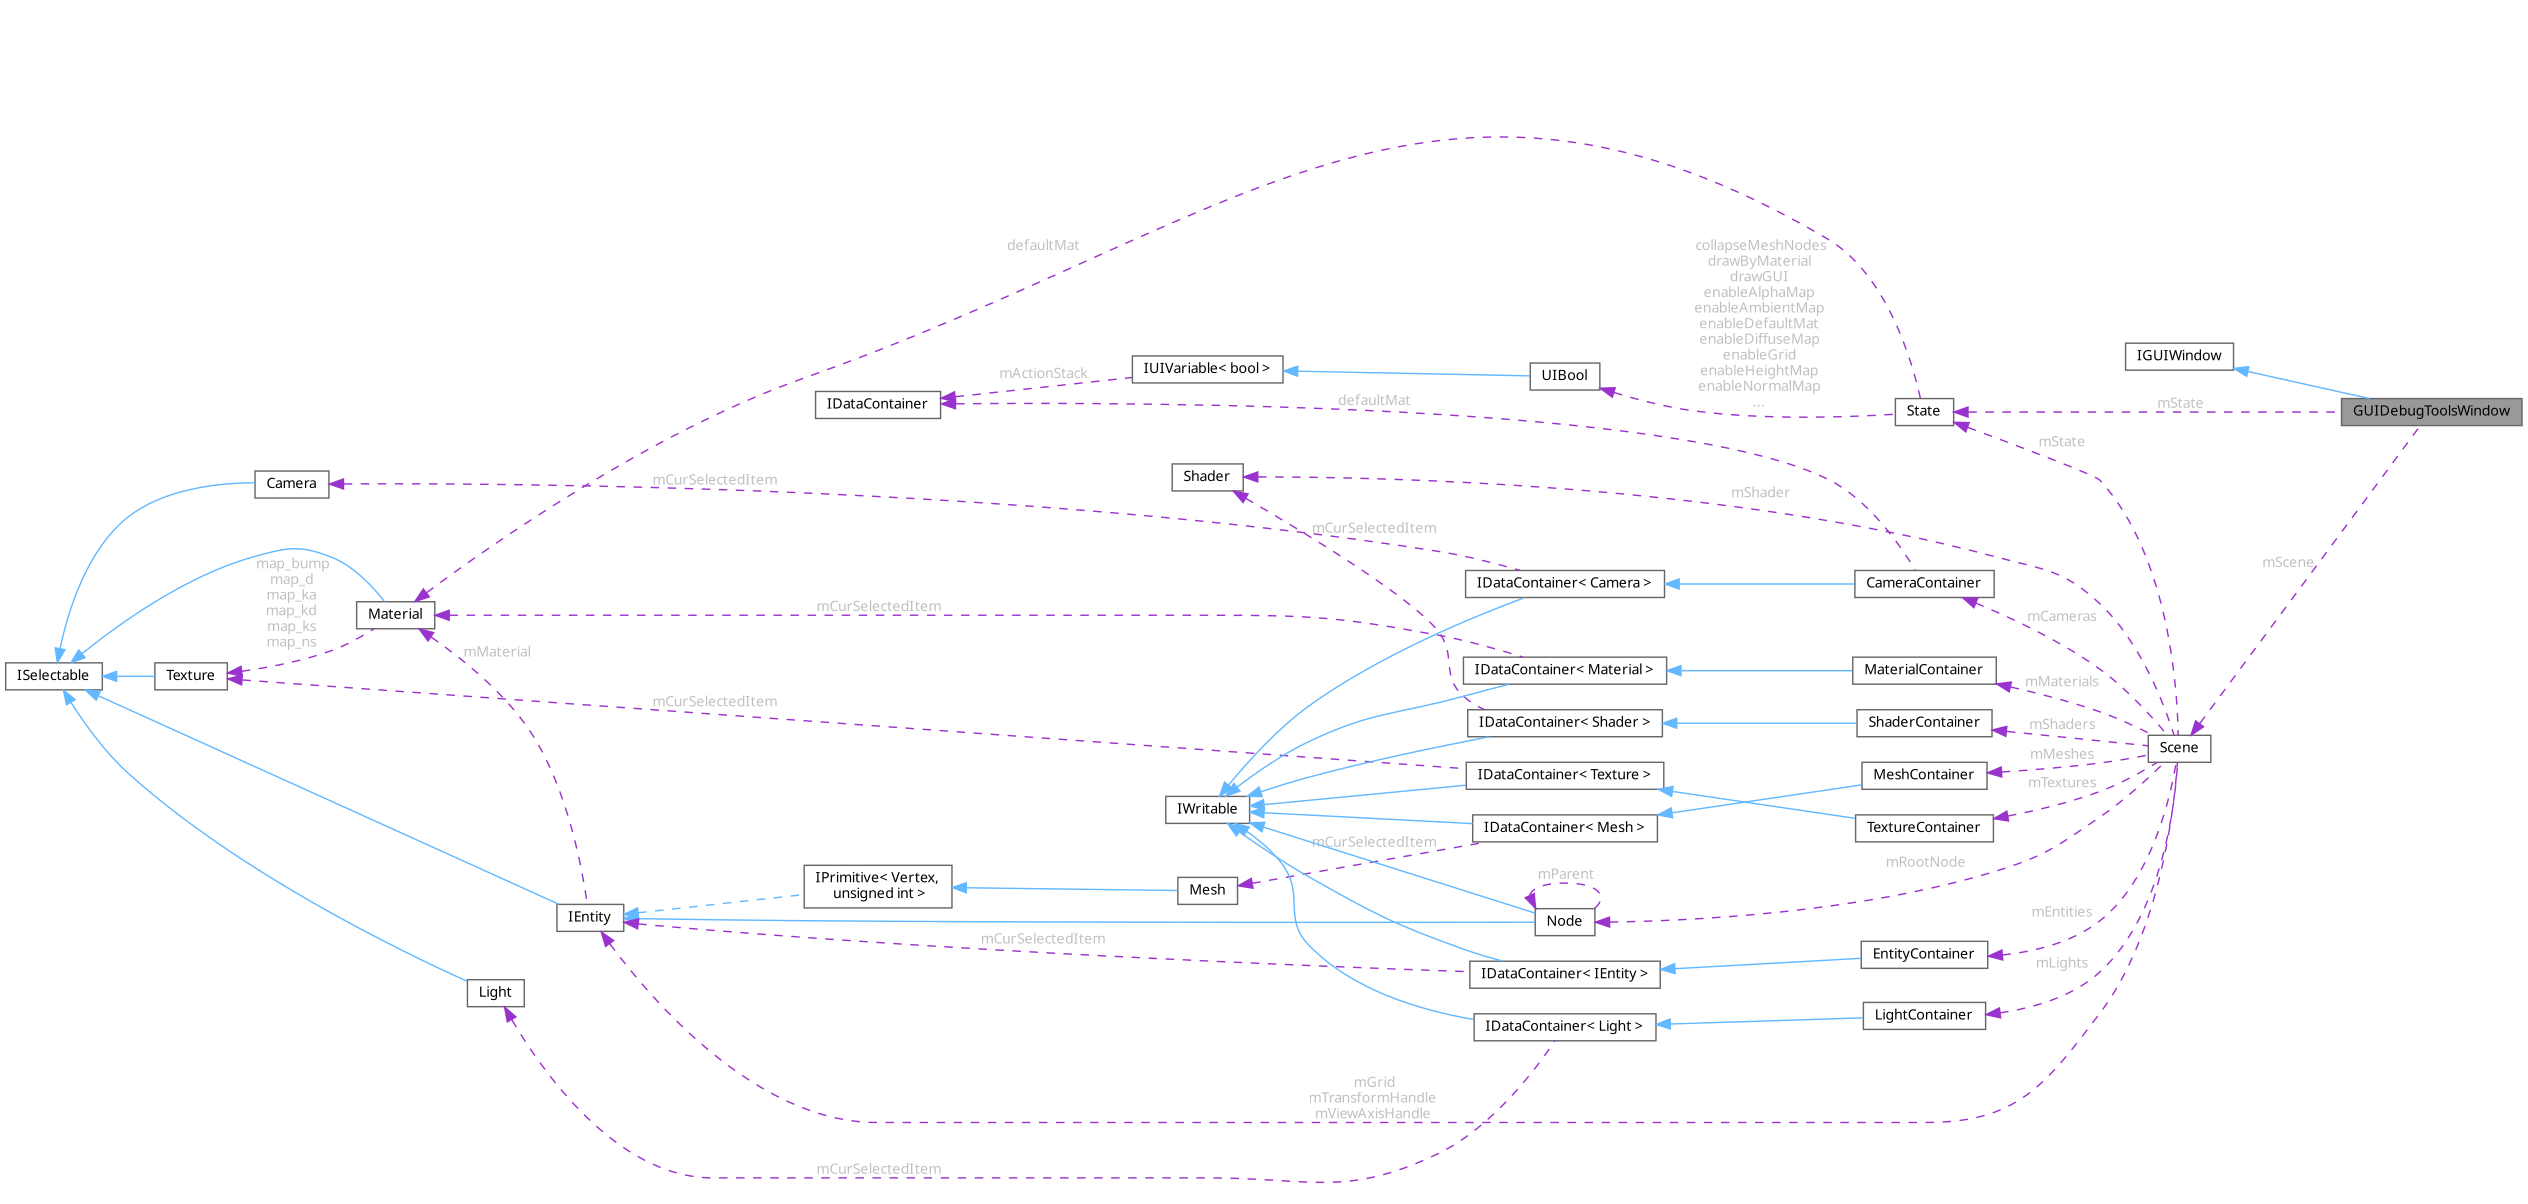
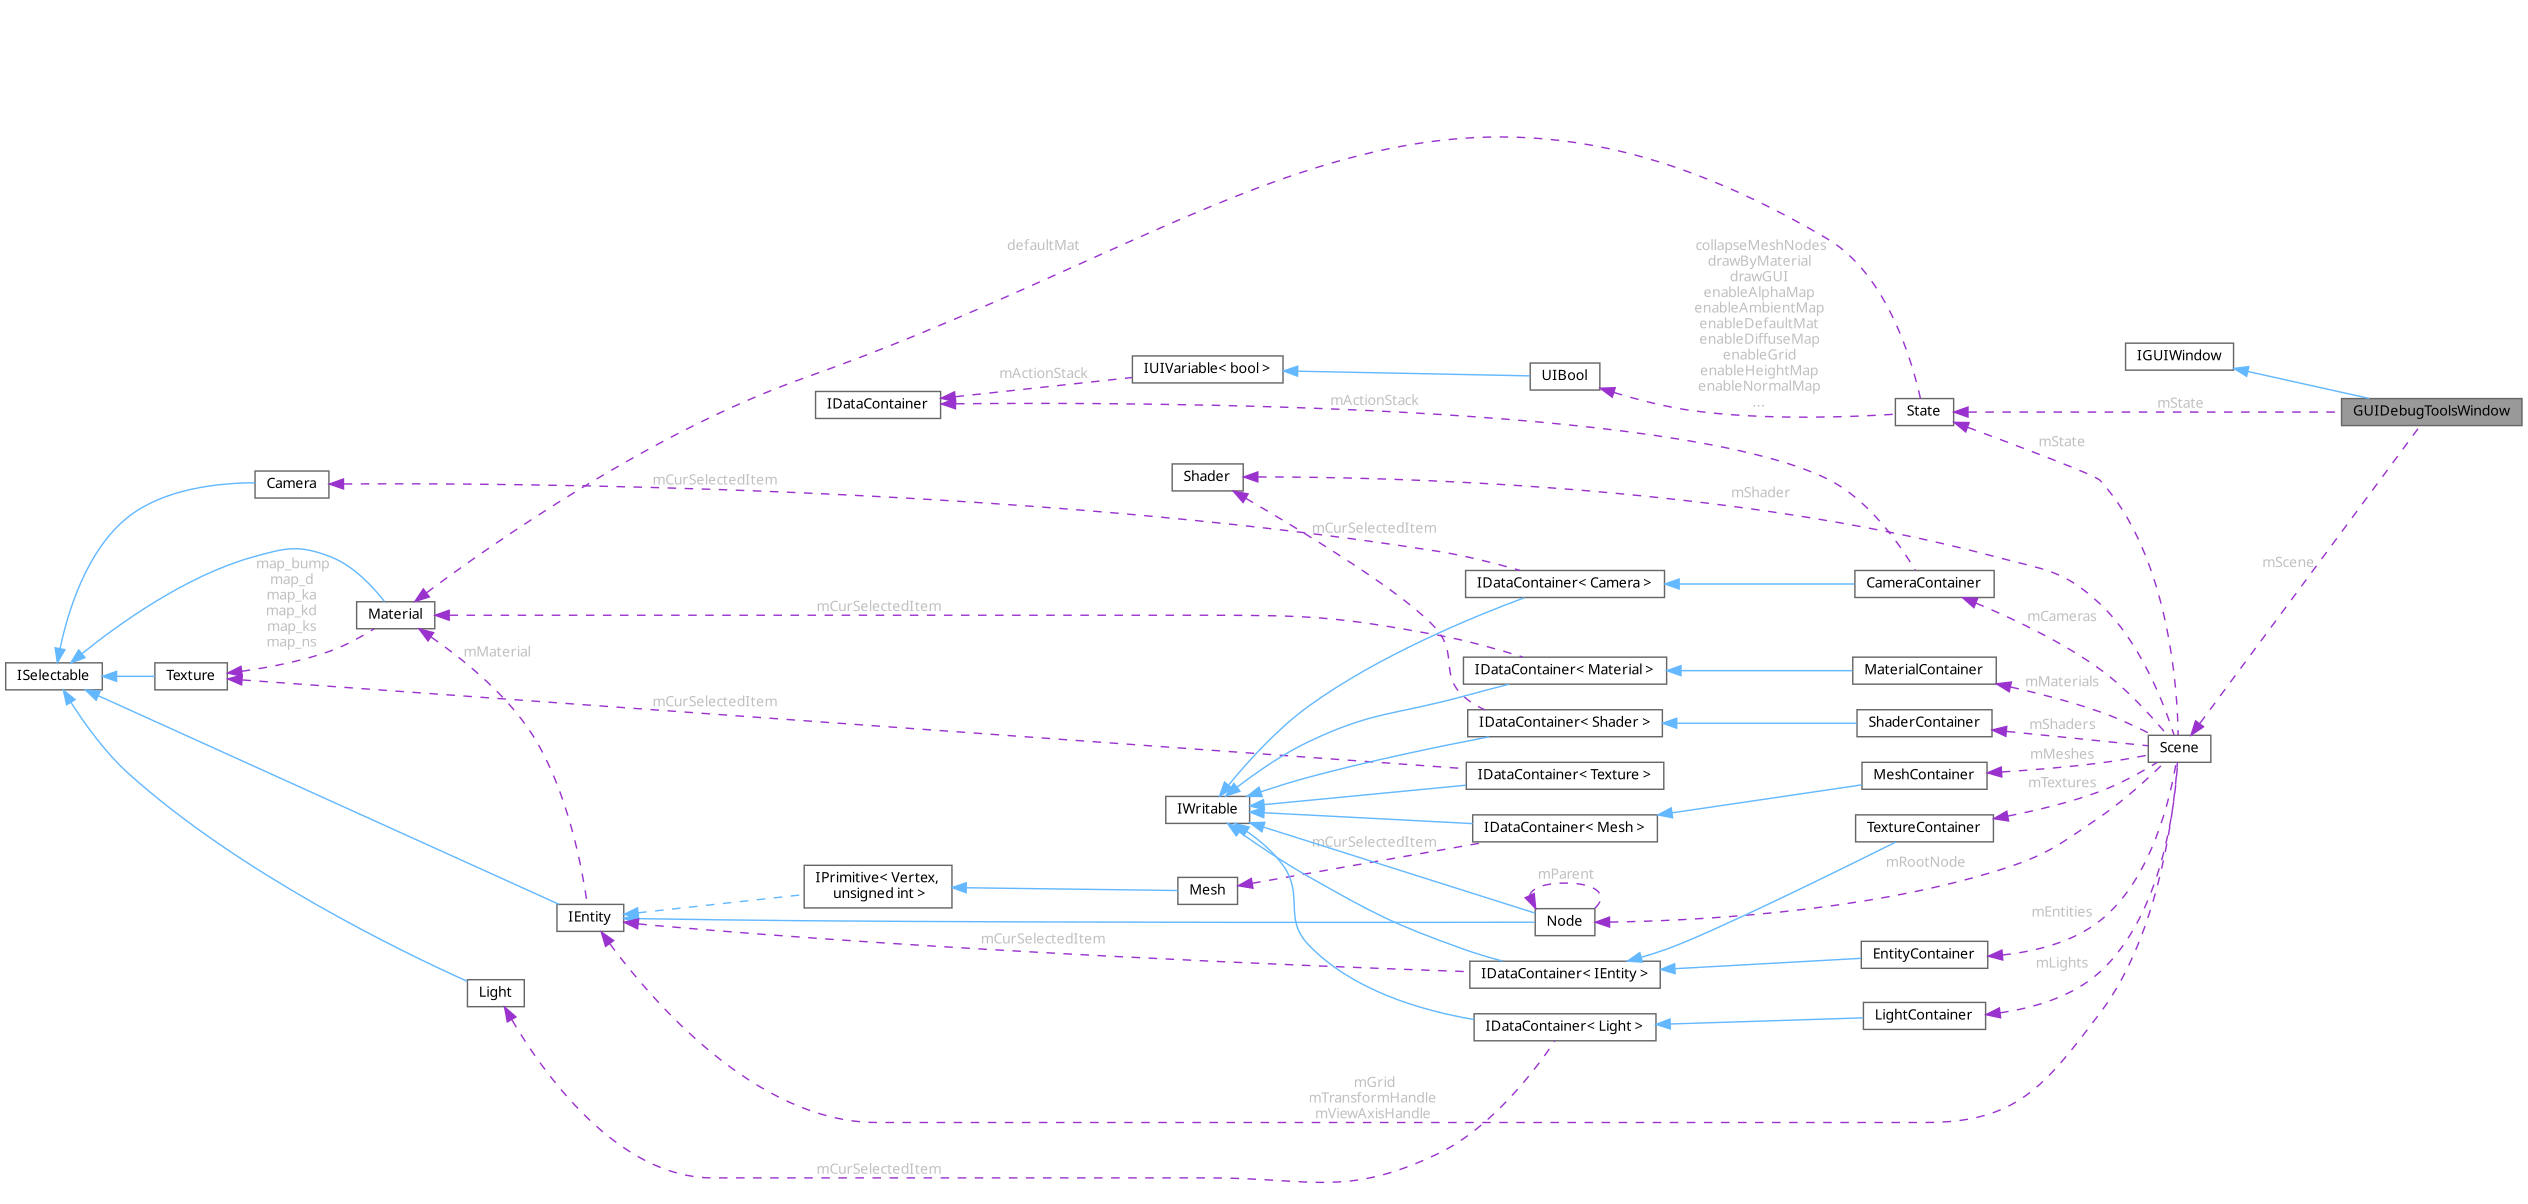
(1373, 401) -> (1373, 401)
(1778, 807) -> (1770, 903)
